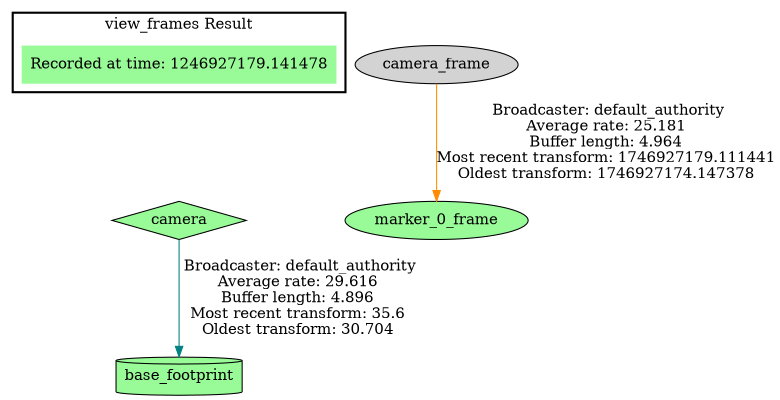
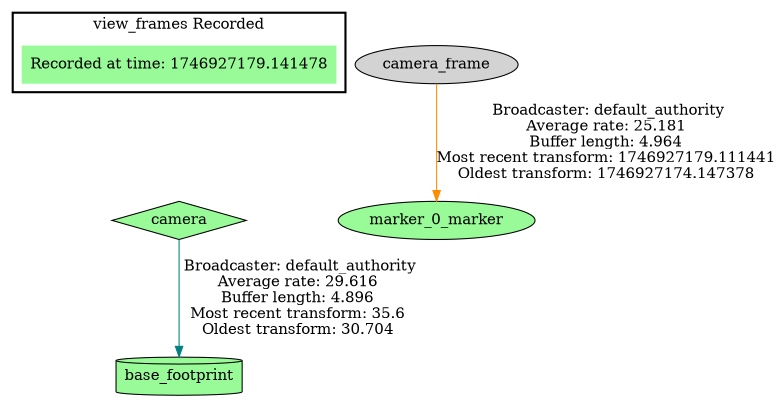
(179, 25) -> (179, 25)
(179, 65) -> (179, 65)
(437, 220) -> (437, 220)
